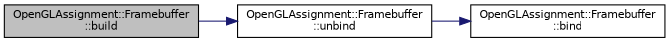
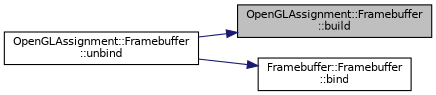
(213, 21) -> (213, 35)
(568, 21) -> (335, 74)
